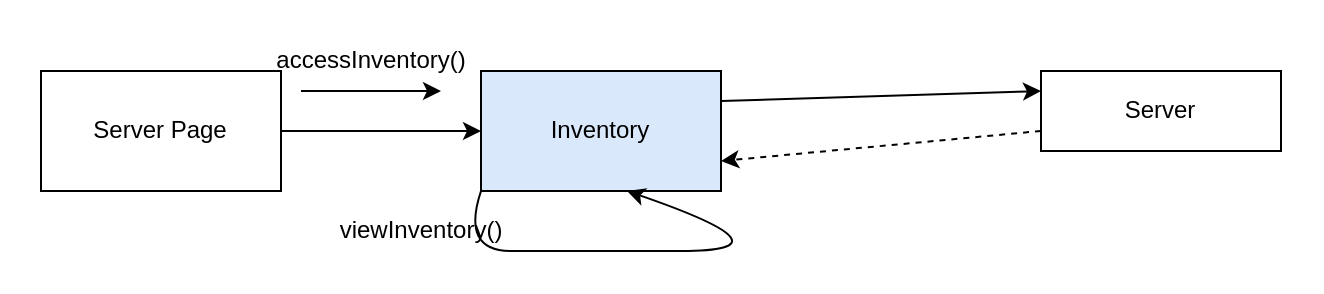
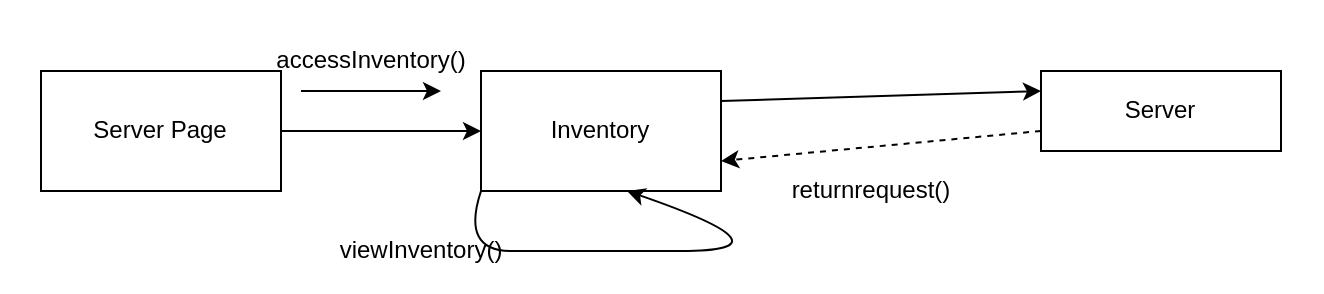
(601, 131) -> (601, 131)
none -> (871, 191)
(421, 231) -> (421, 251)
